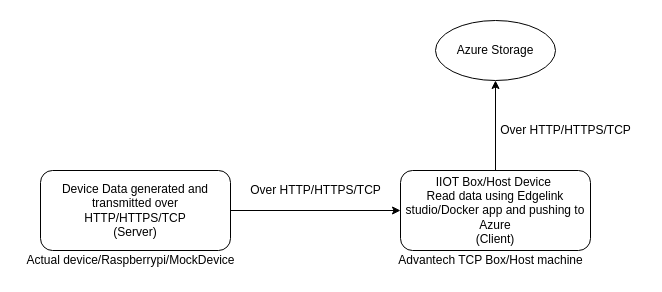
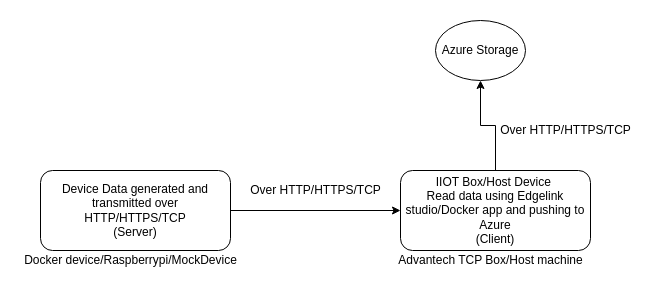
(496, 51) -> (481, 51)
(131, 261) -> (131, 261)
